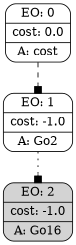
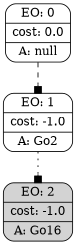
(38, 52) -> (38, 52)
